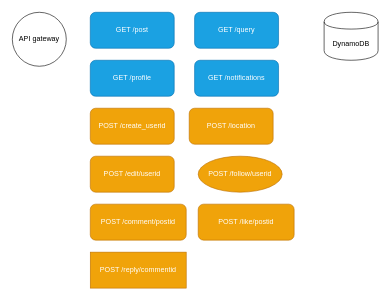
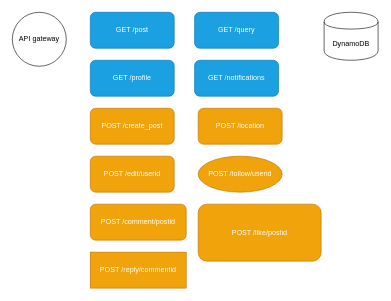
(132, 126) -> (132, 126)
(231, 126) -> (240, 126)
(246, 222) -> (260, 233)
